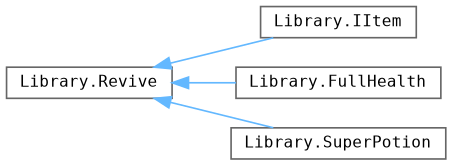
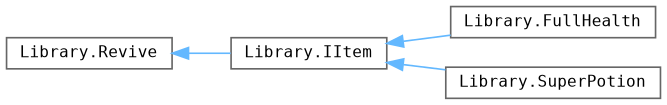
(212, 83) -> (427, 38)
(222, 115) -> (424, 67)
